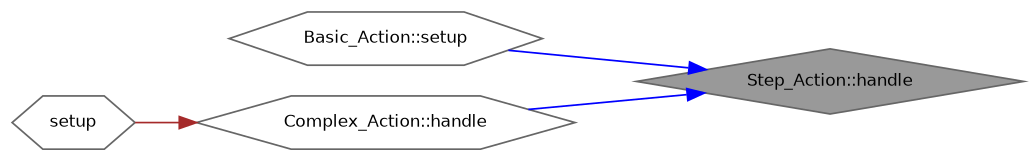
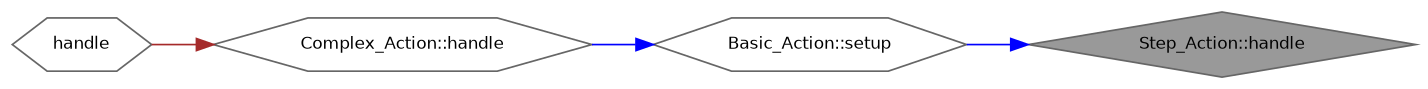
(608, 102) -> (614, 45)
(74, 123) -> (82, 45)
